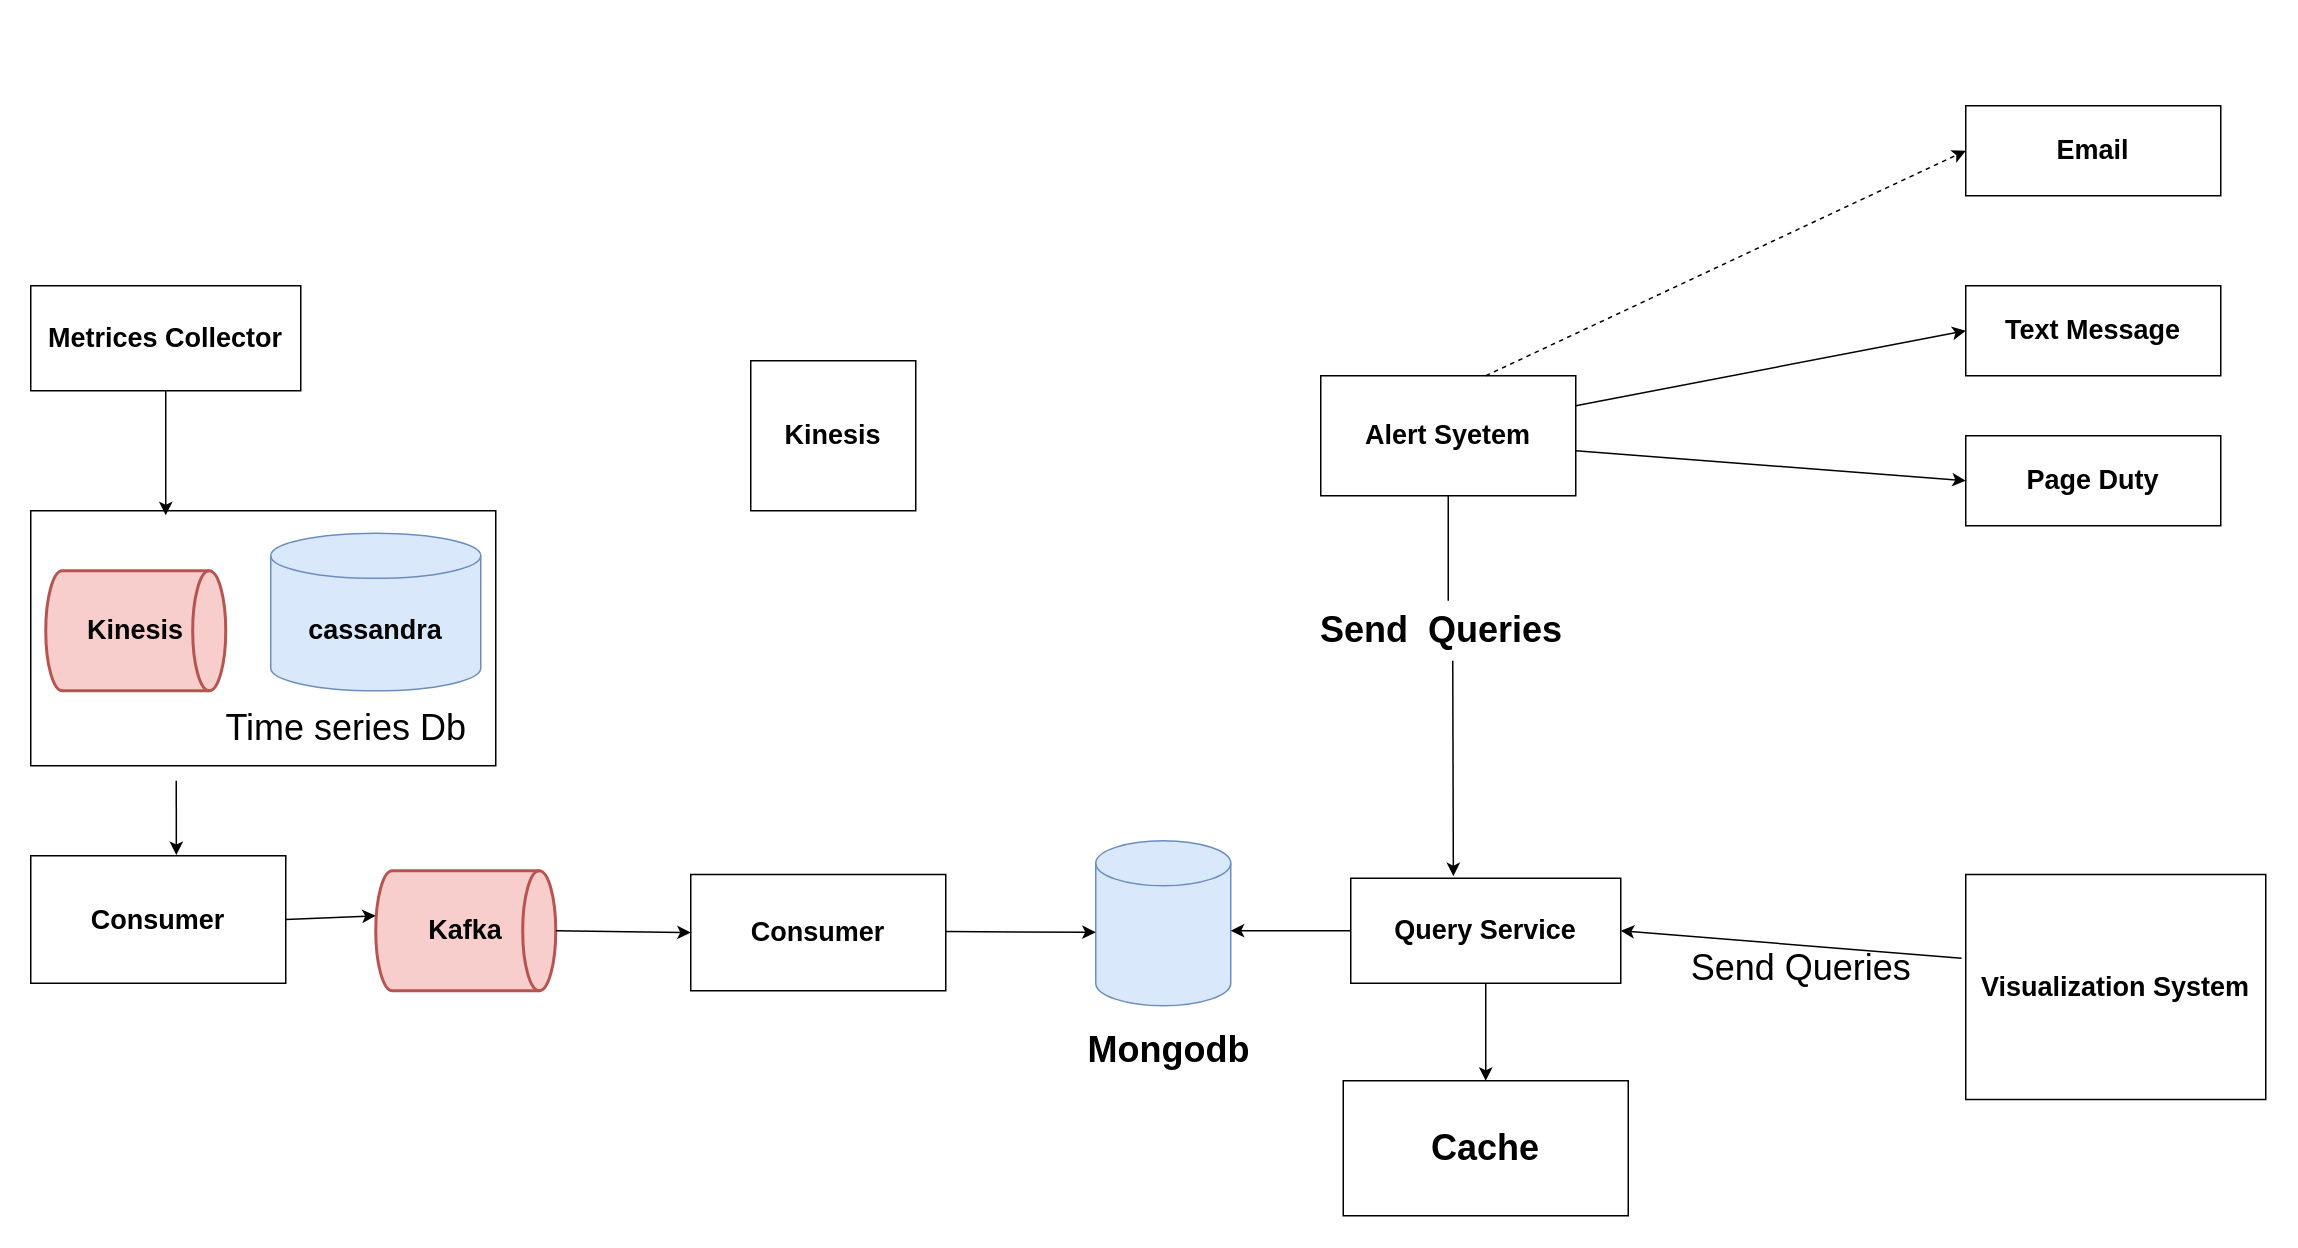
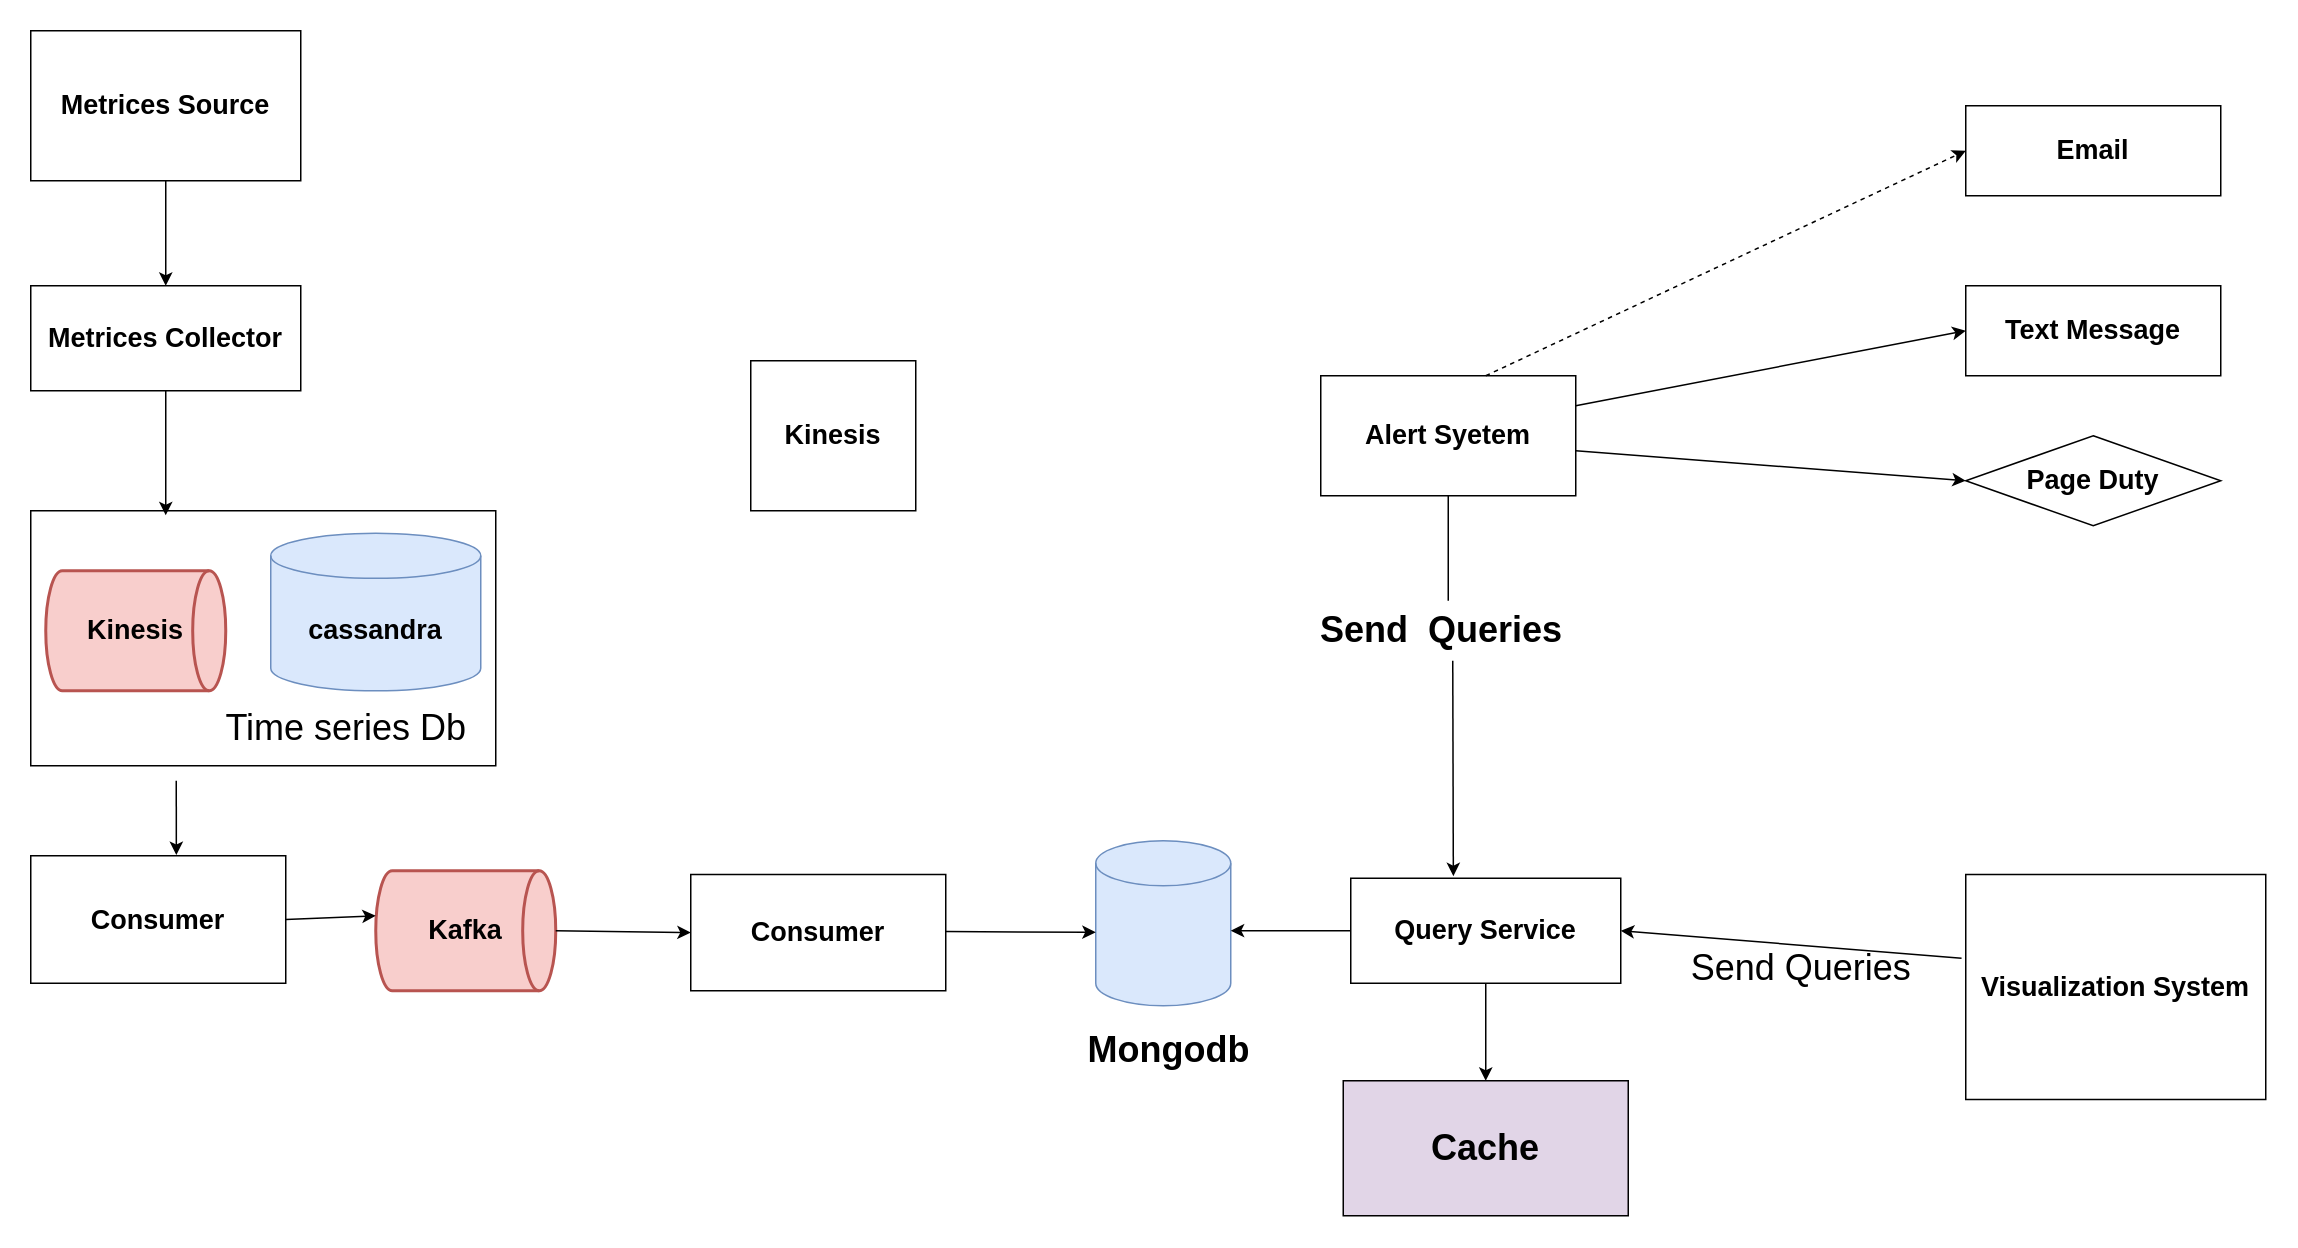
none -> (166, 106)
none -> (166, 228)
(2093, 481) -> (2093, 481)
(1486, 1148) -> (1486, 1148)
